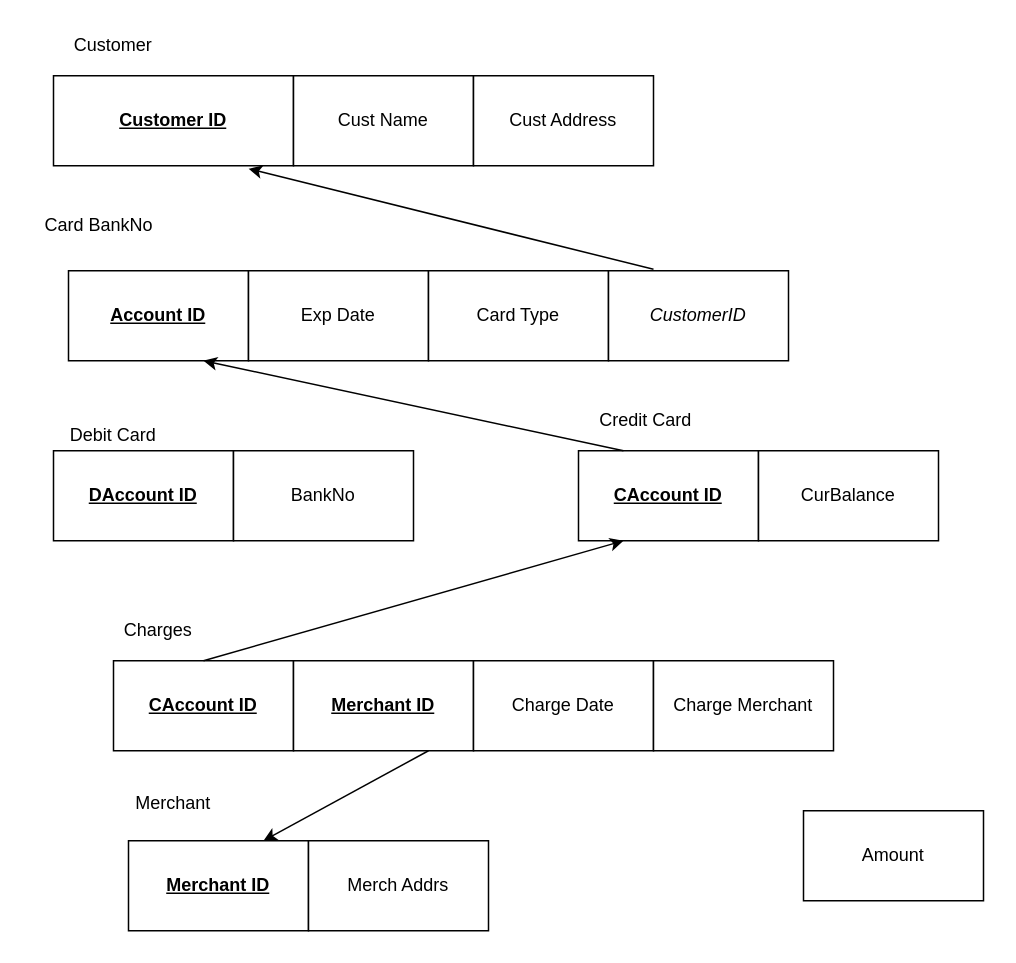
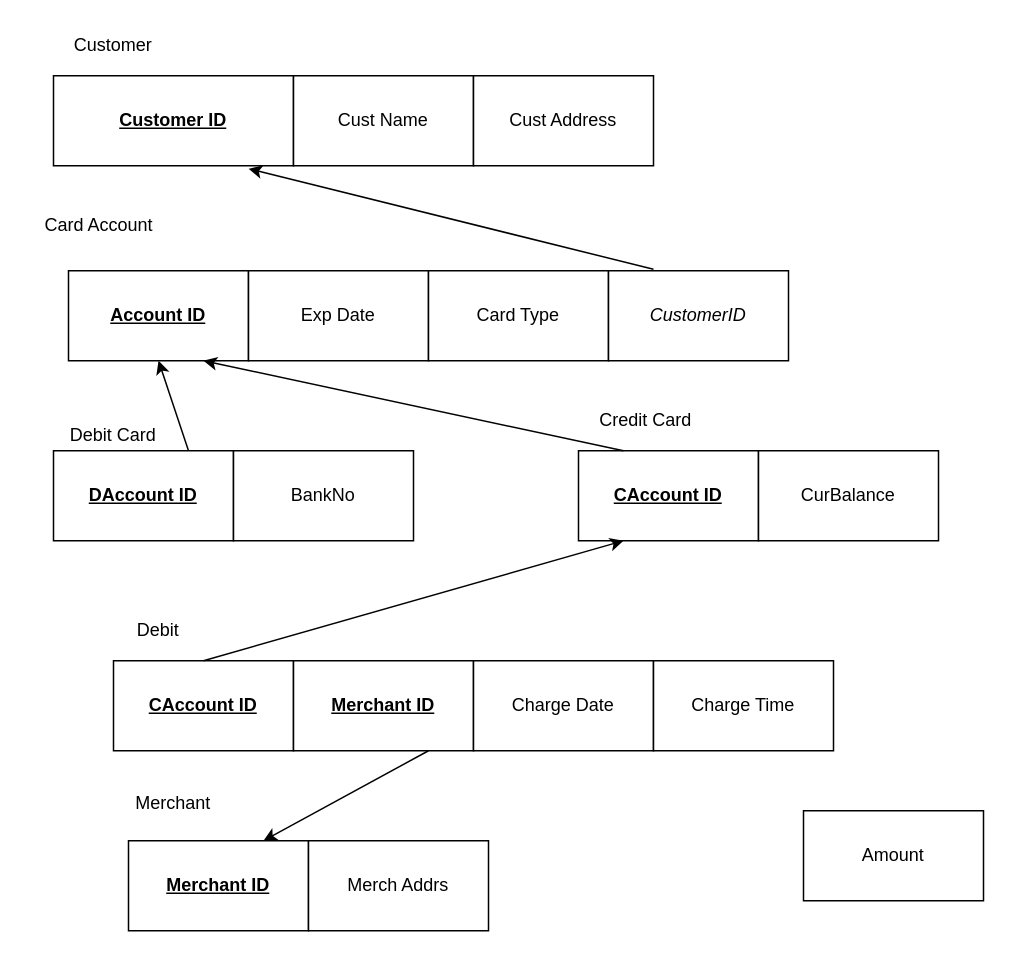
(99, 226) -> (99, 226)
none -> (175, 411)
(158, 631) -> (158, 631)
(743, 706) -> (743, 706)
